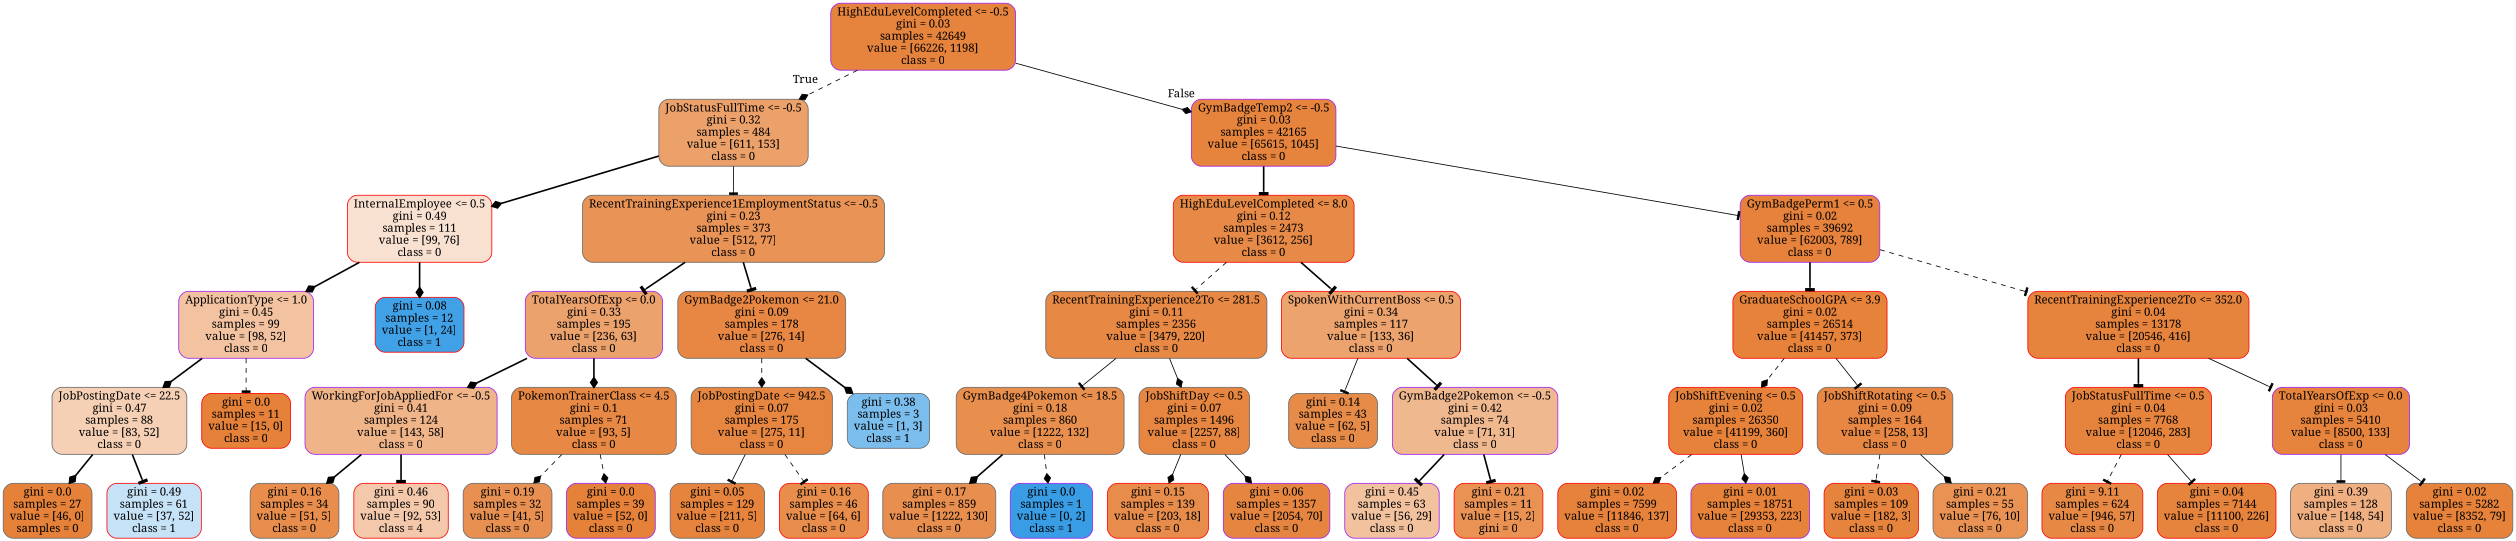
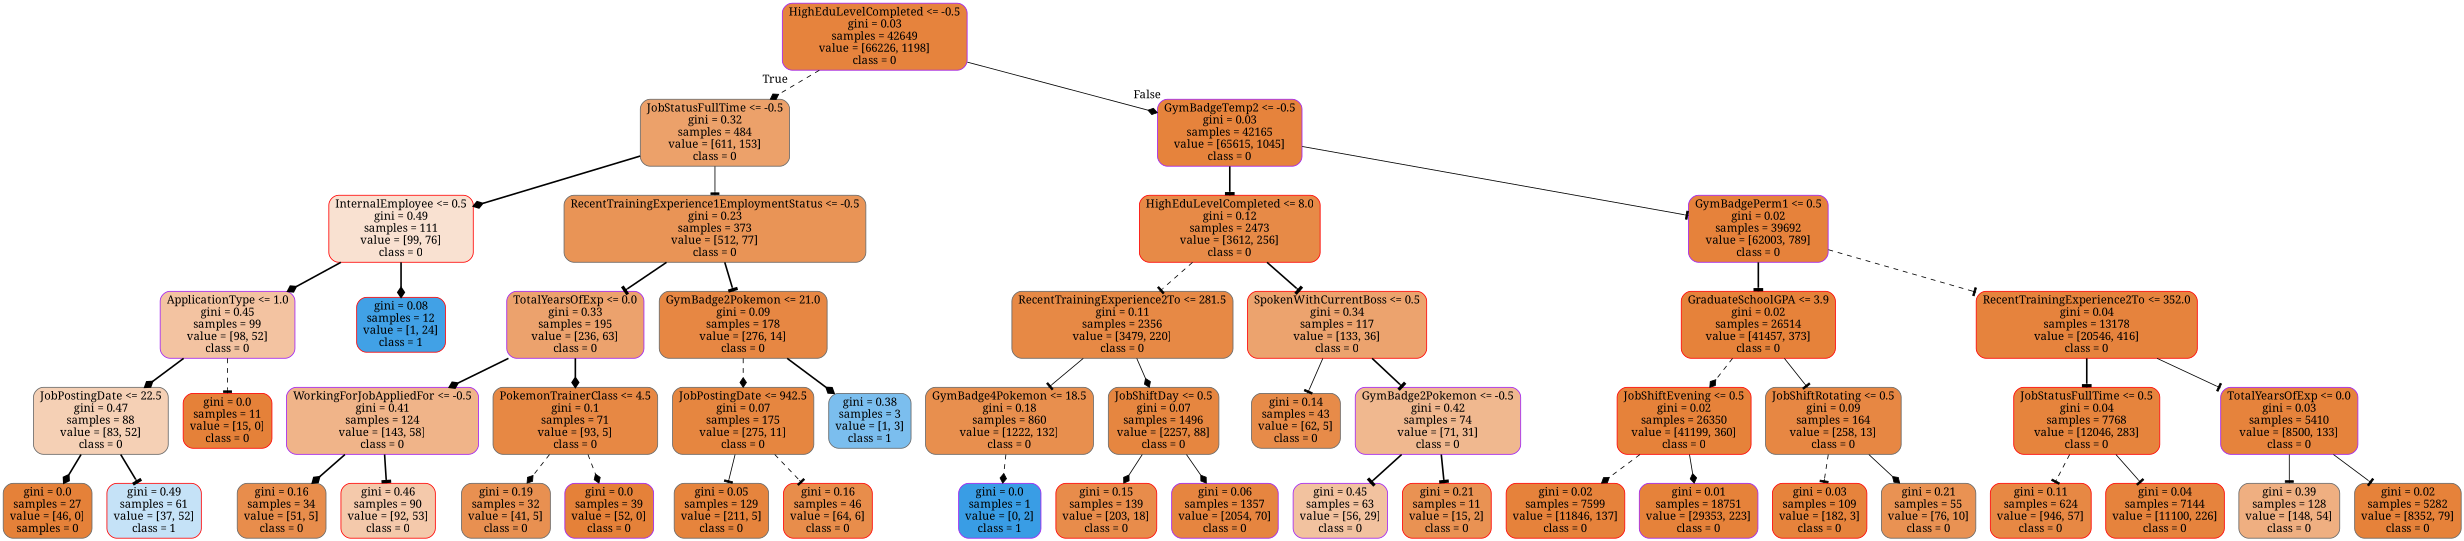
(401, 511) -> (388, 511)
(939, 511) -> none
(1498, 511) -> (1447, 511)
(2092, 511) -> (2041, 511)
